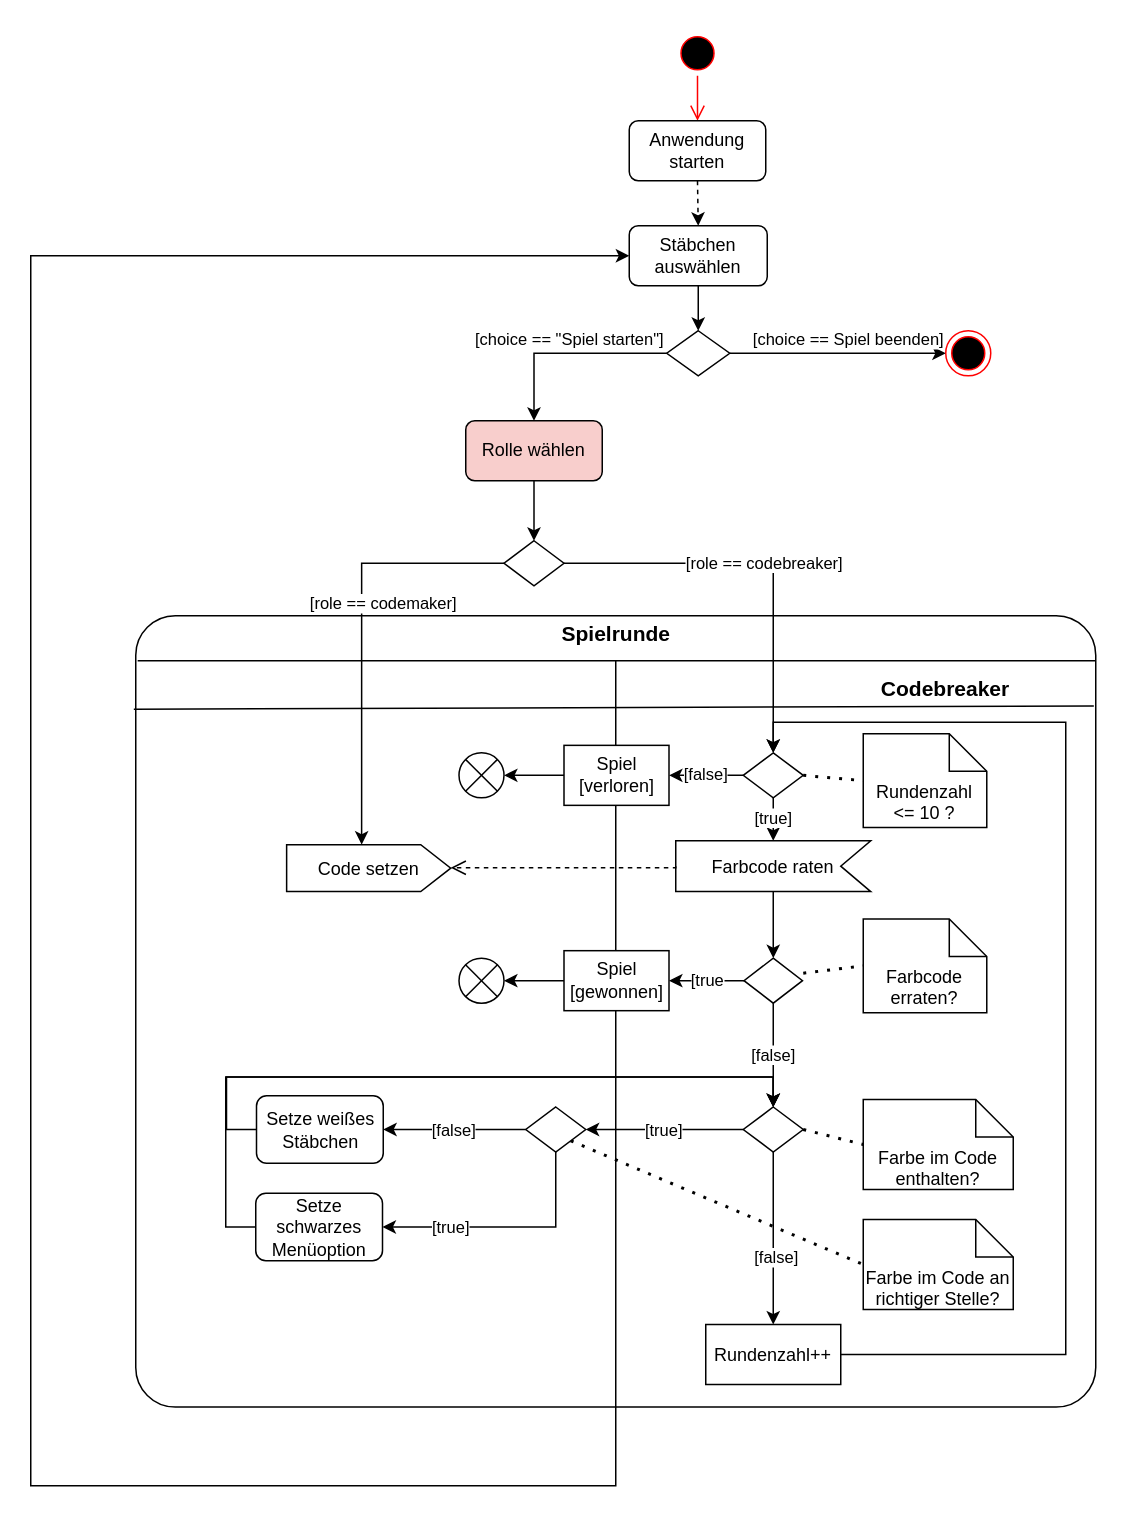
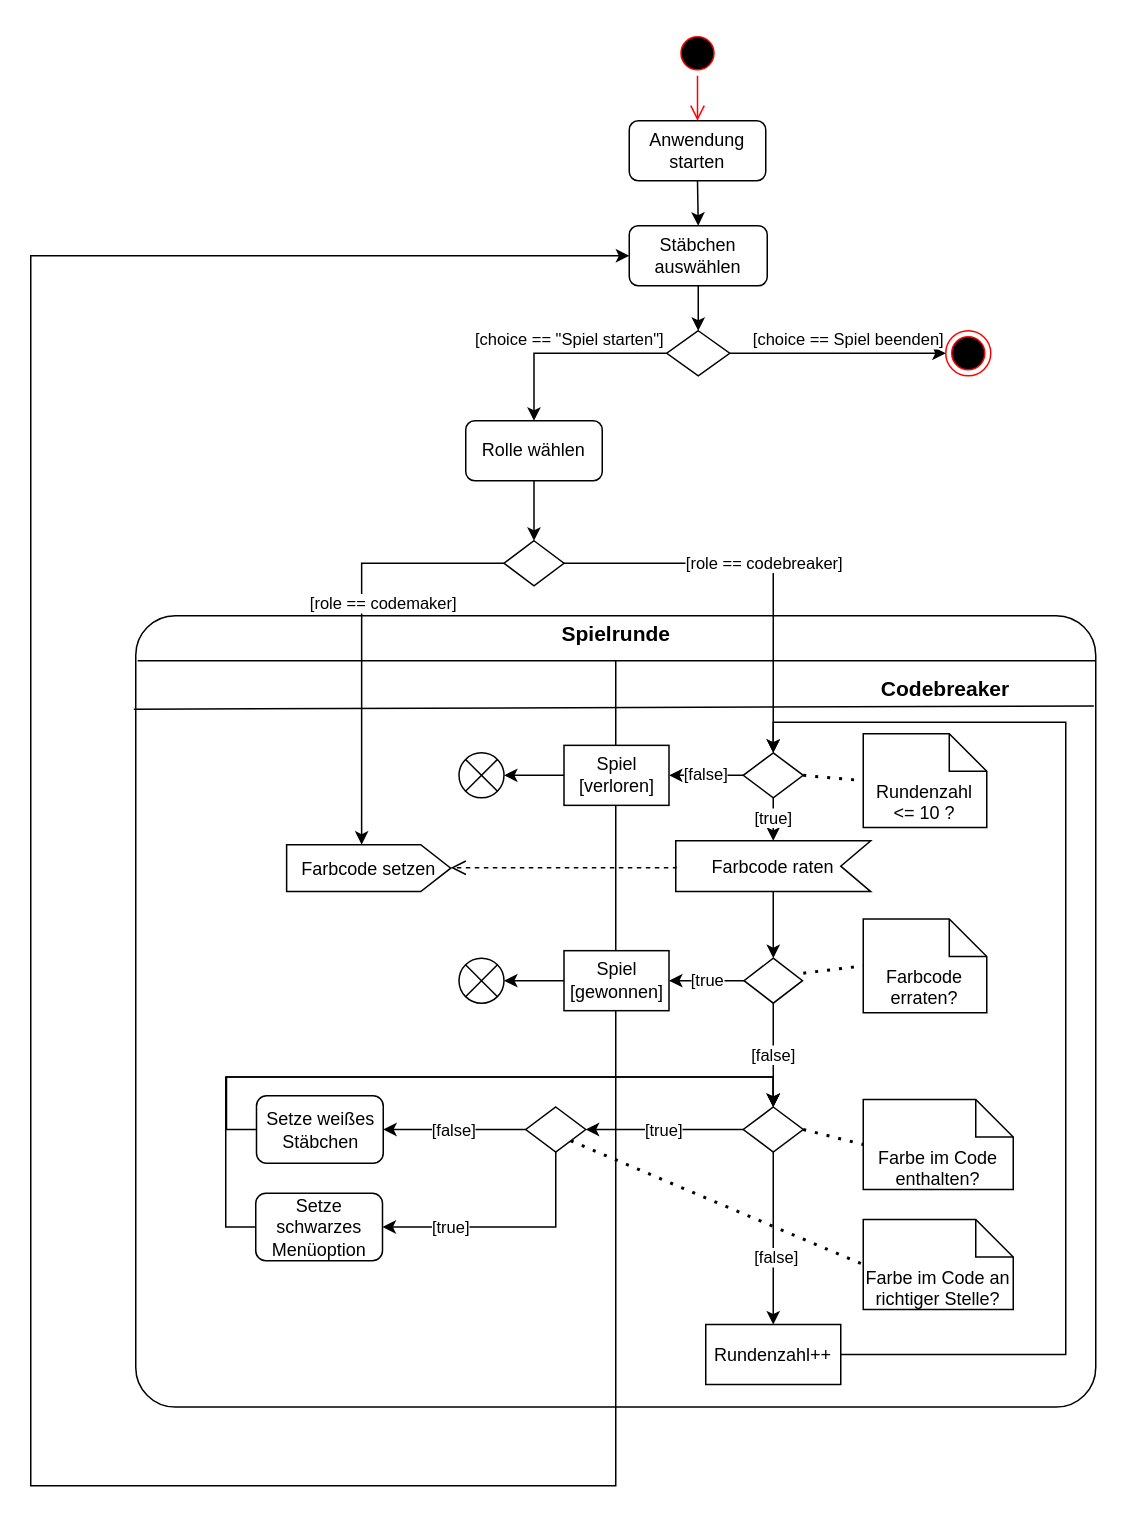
(698, 199) -> (698, 199)
(534, 451) -> (534, 451)
(369, 868) -> (369, 868)
